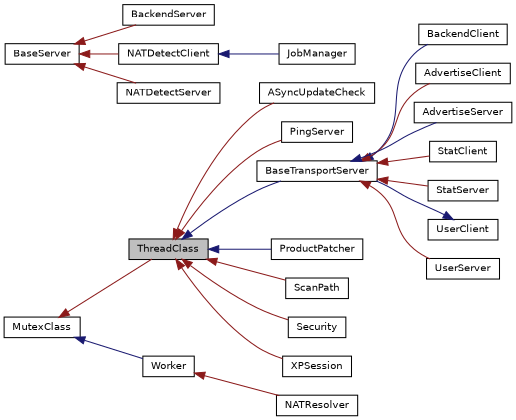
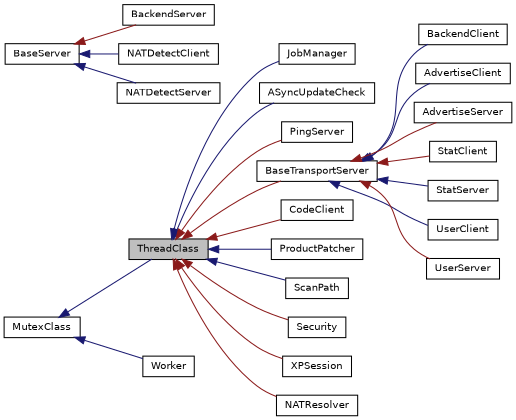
(104, 54) -> (104, 54)
(254, 54) -> (211, 134)
(110, 75) -> (110, 75)
(402, 107) -> (402, 107)
(399, 140) -> (399, 140)
(215, 158) -> (215, 158)
(408, 183) -> (408, 183)
(410, 199) -> (378, 200)
(234, 203) -> (234, 203)
none -> (317, 210)
(251, 271) -> (251, 271)
(110, 285) -> (110, 285)
(242, 386) -> (216, 341)
